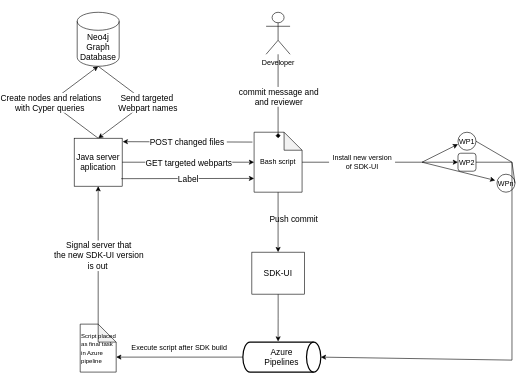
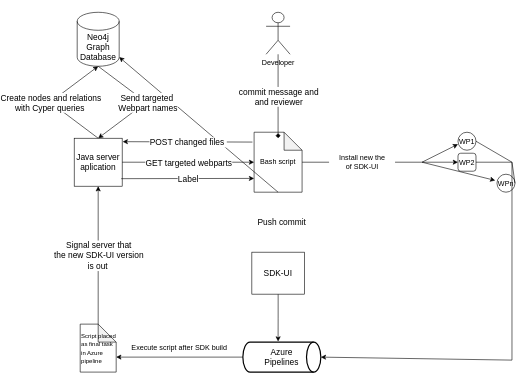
(362, 162) -> (362, 162)
(294, 219) -> (282, 222)
(278, 220) -> (249, 168)
